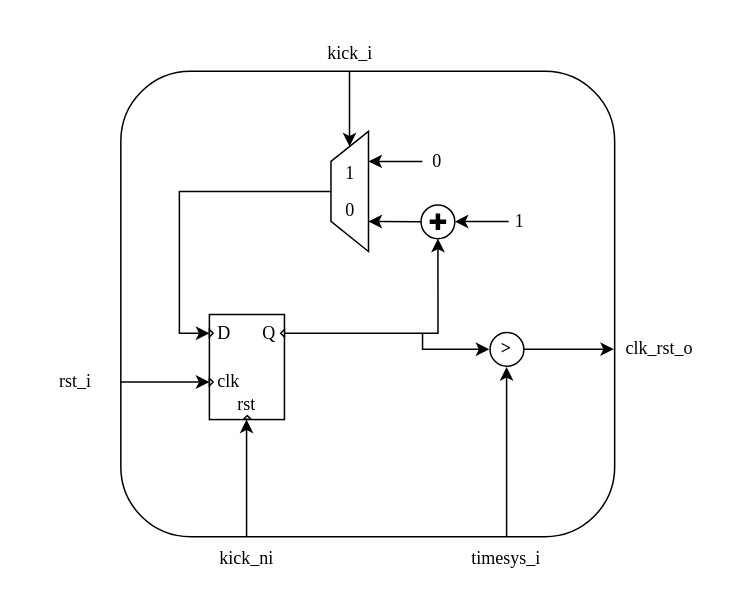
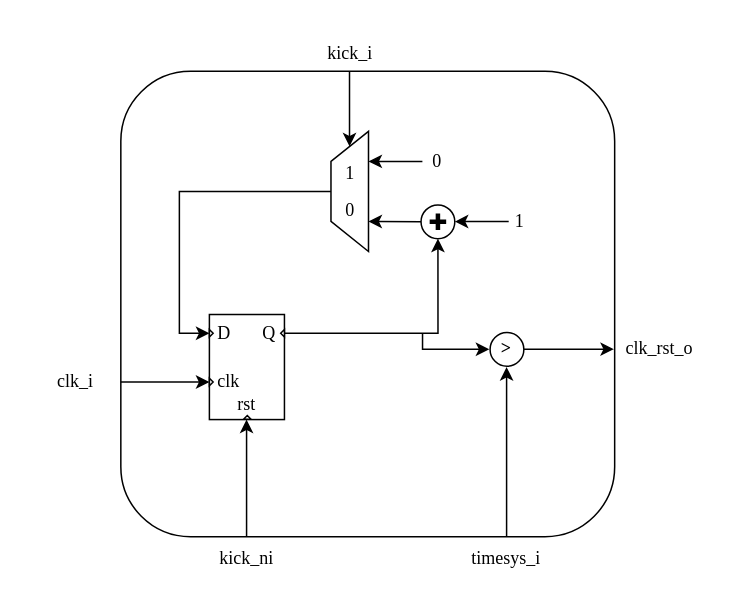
(76, 382) -> (76, 382)
